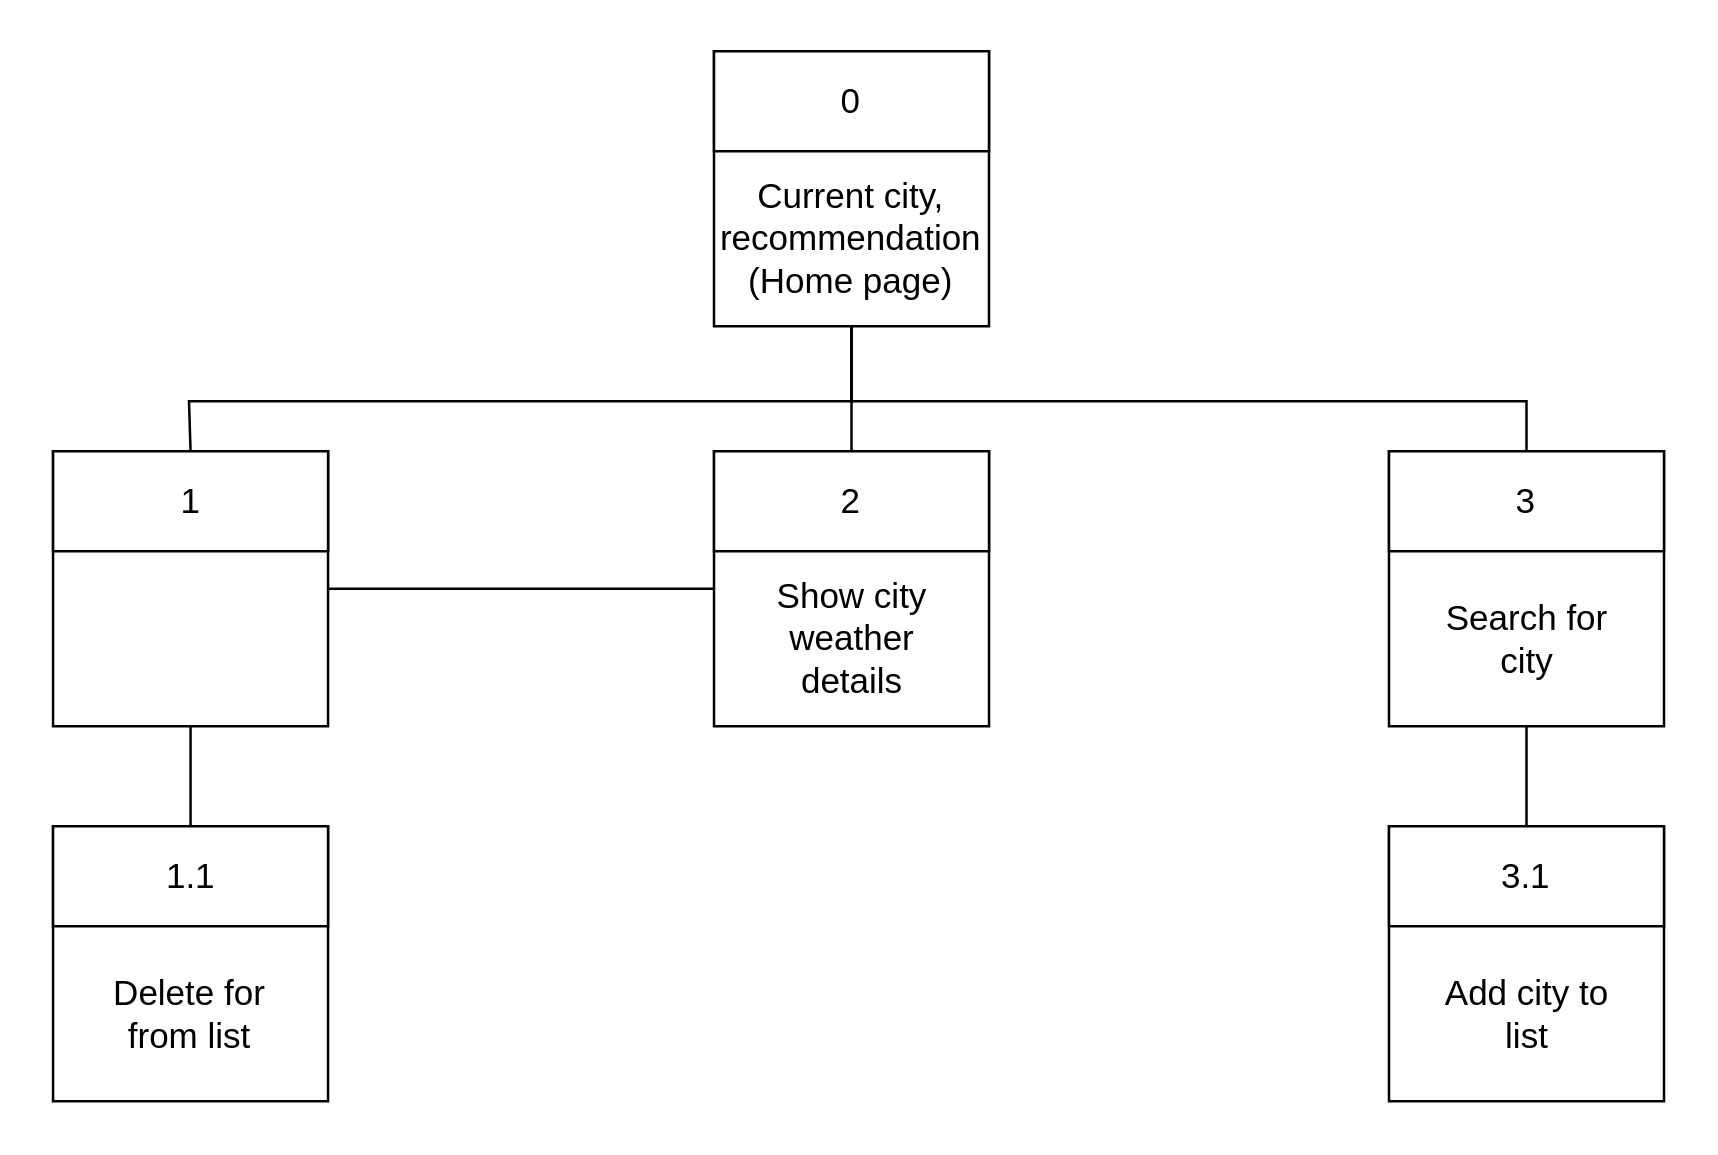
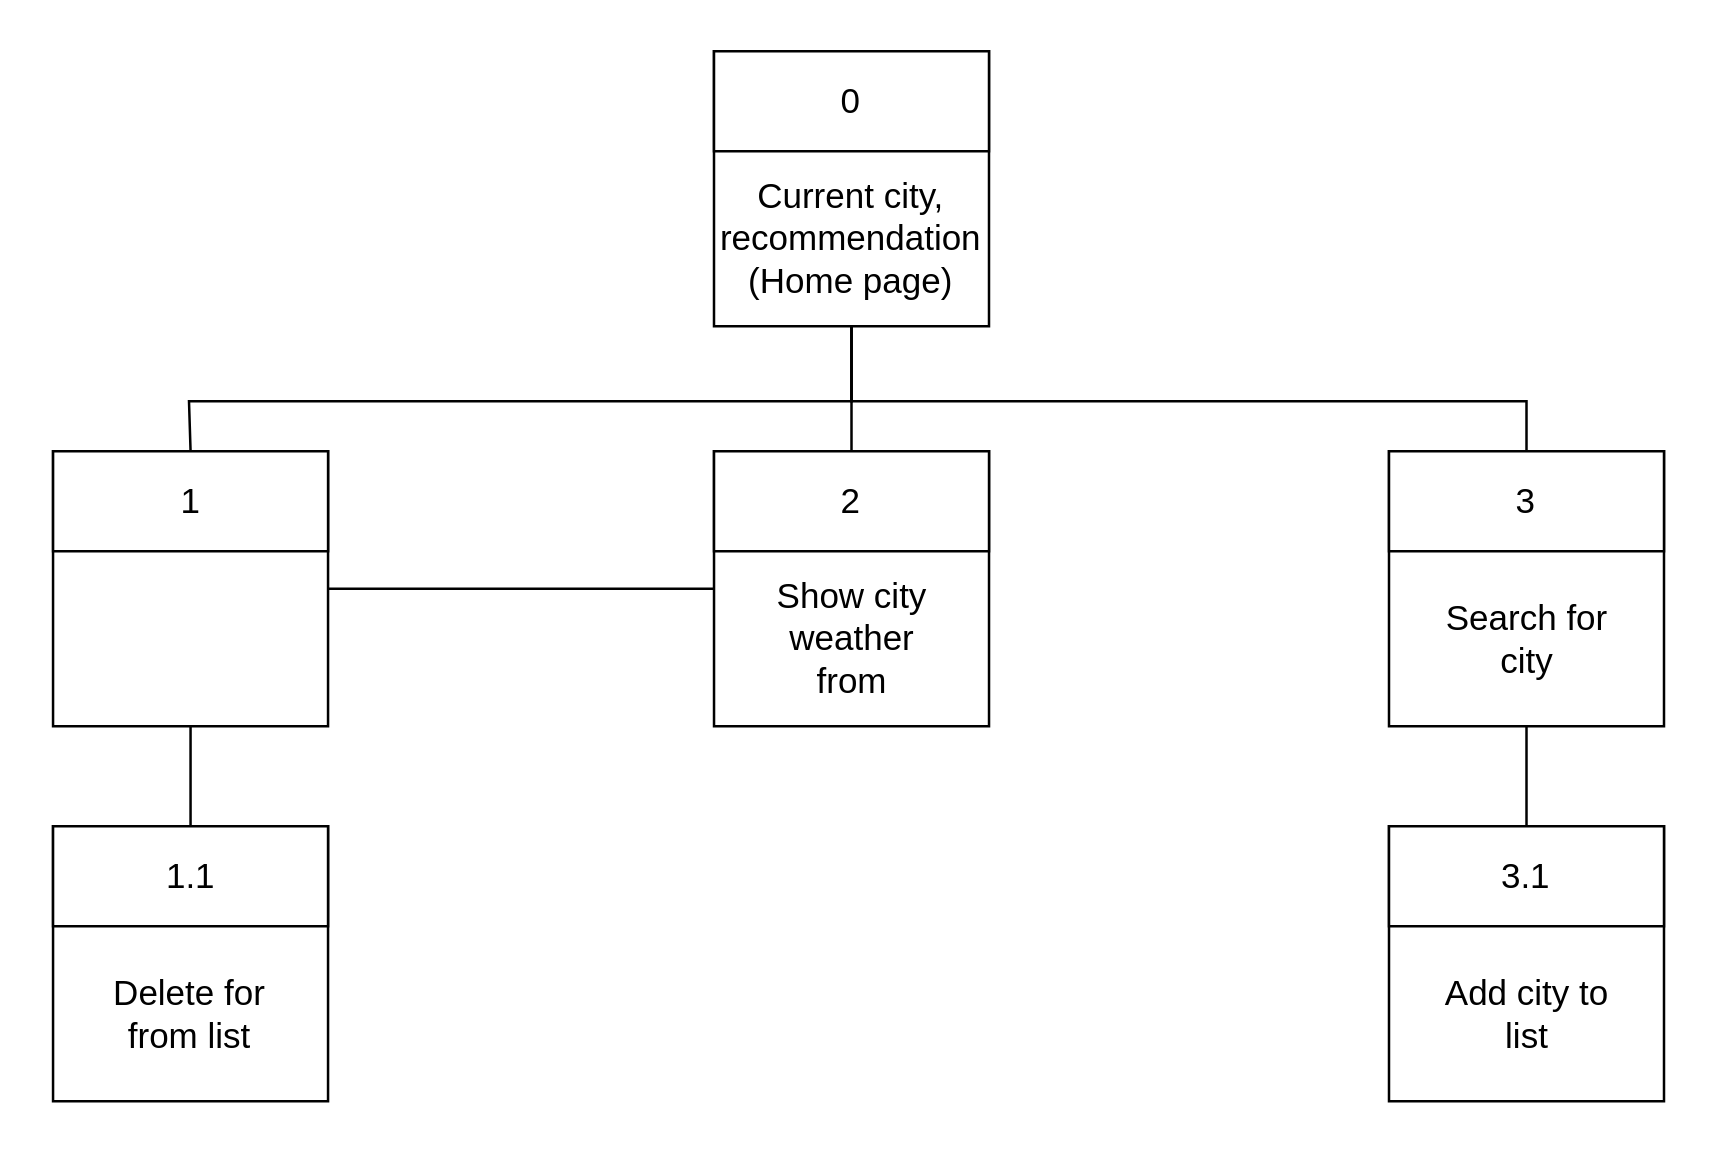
(853, 639) -> (853, 639)
